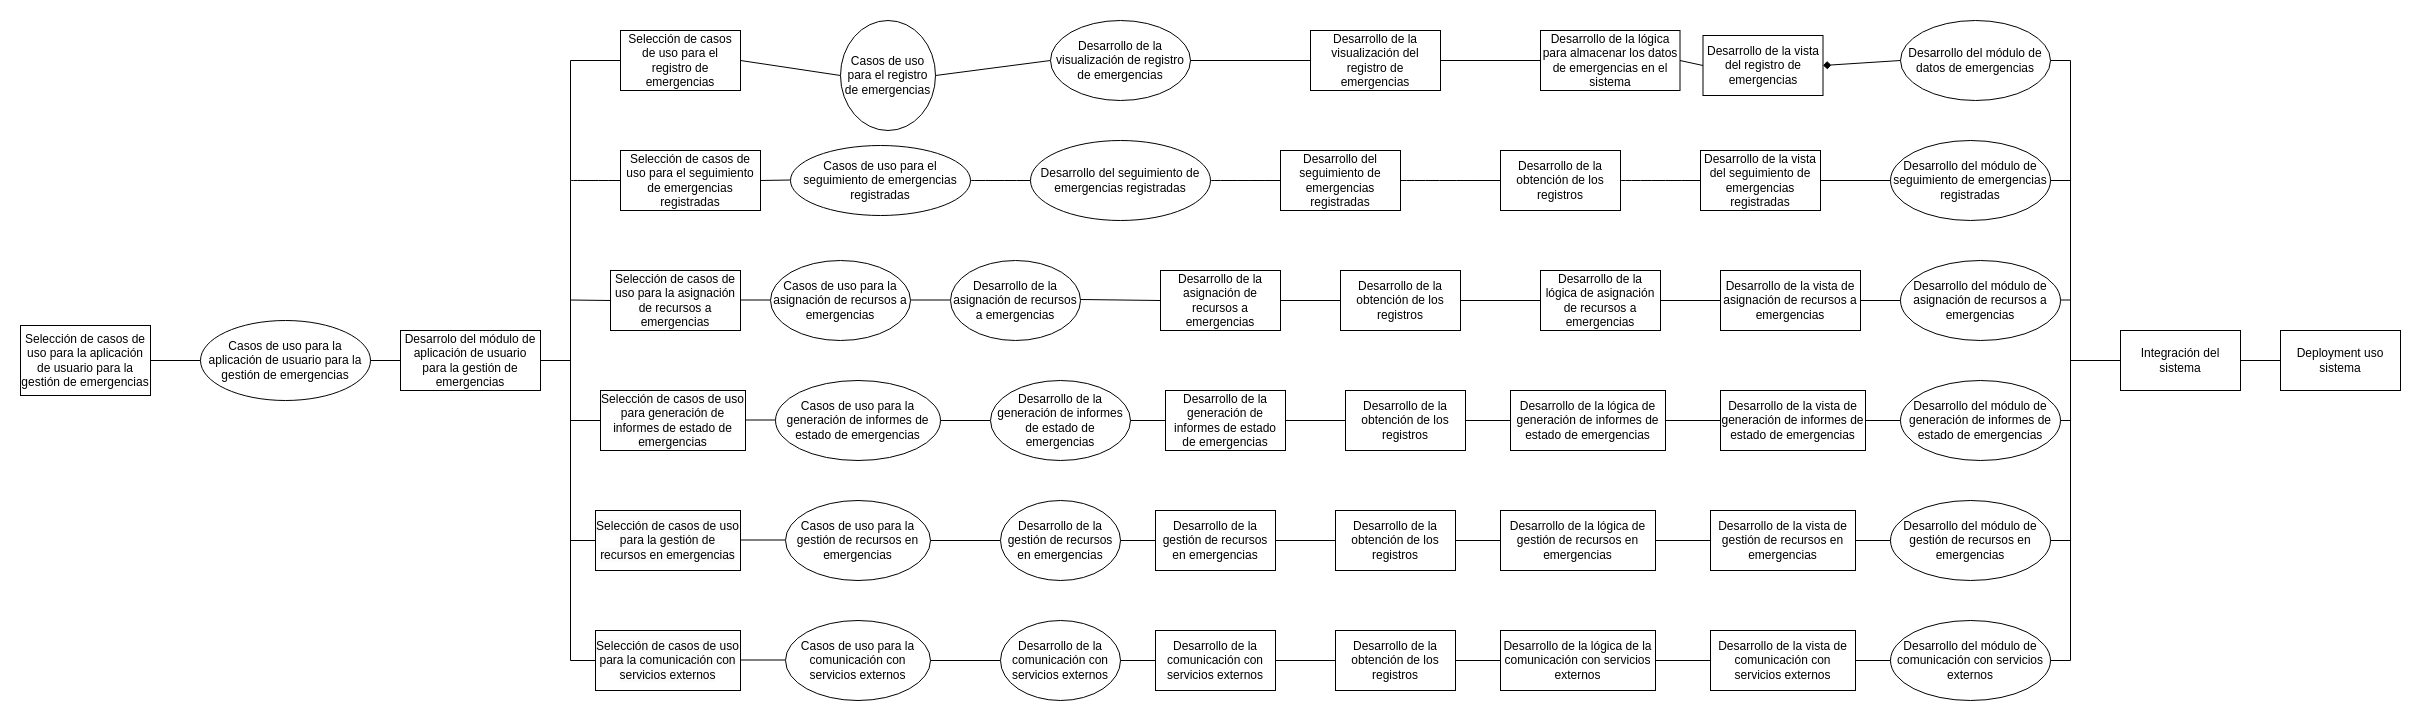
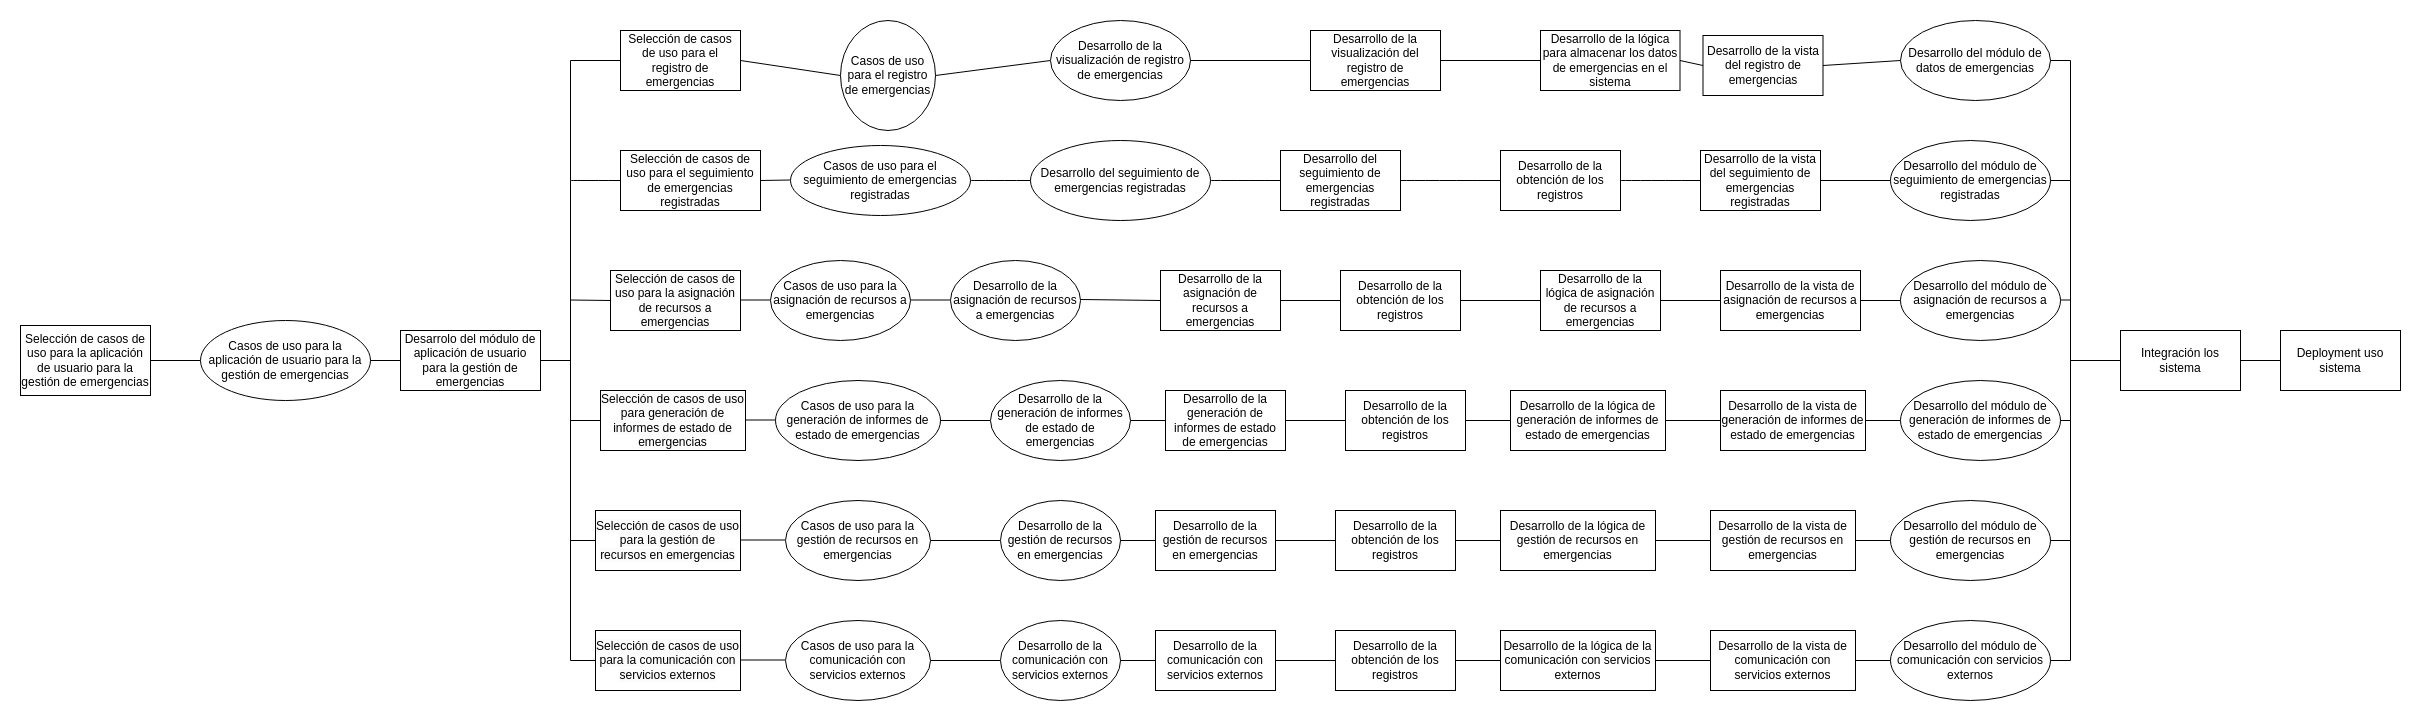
(1831, 65) -> (1827, 65)
(2181, 361) -> (2181, 361)
